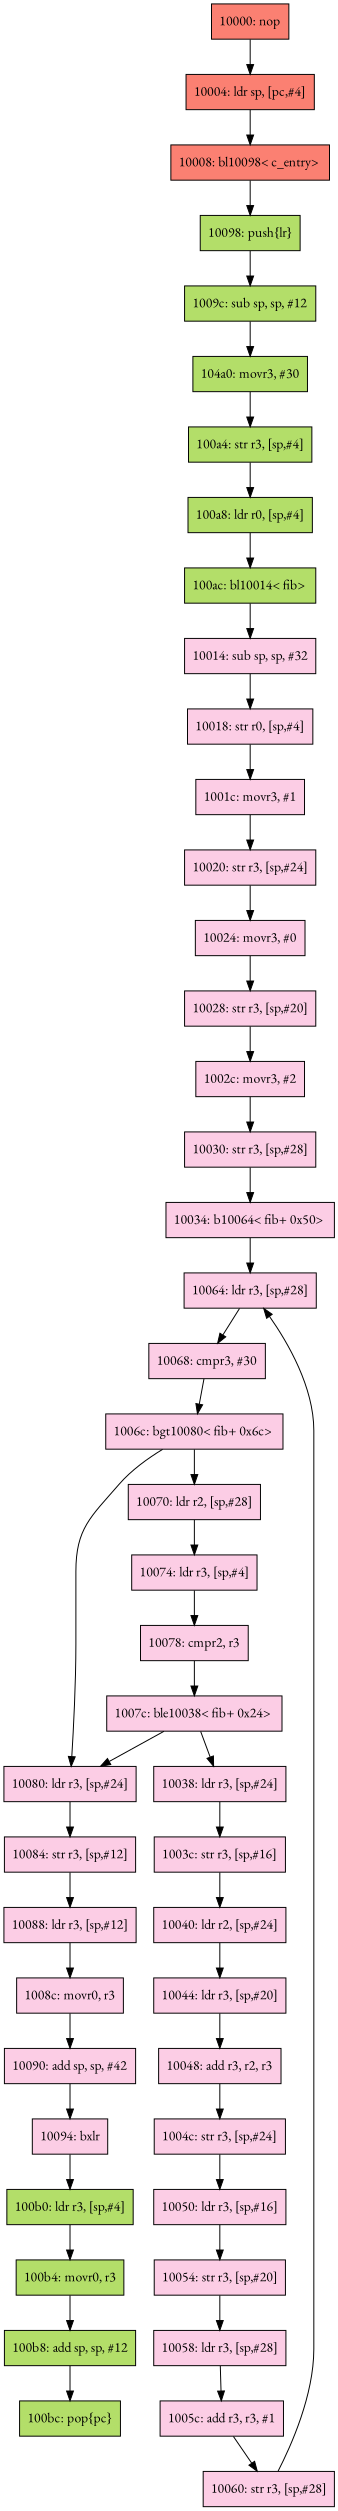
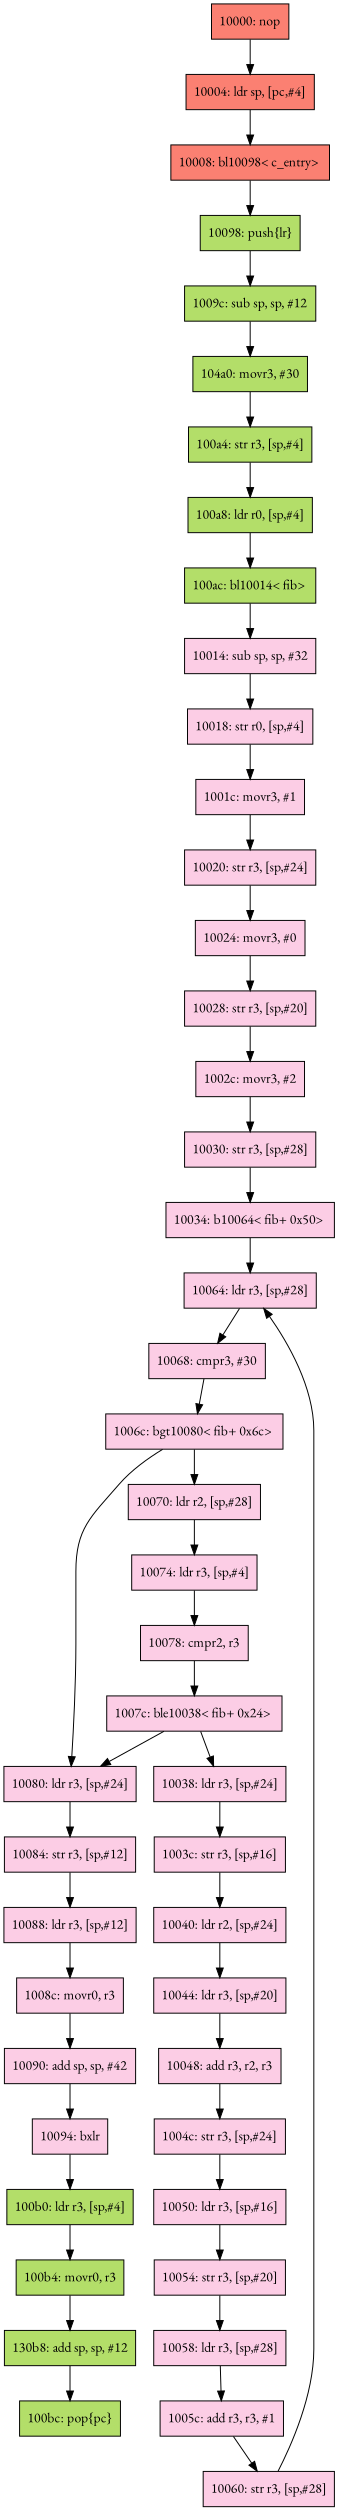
(70, 2348) -> (70, 2348)
